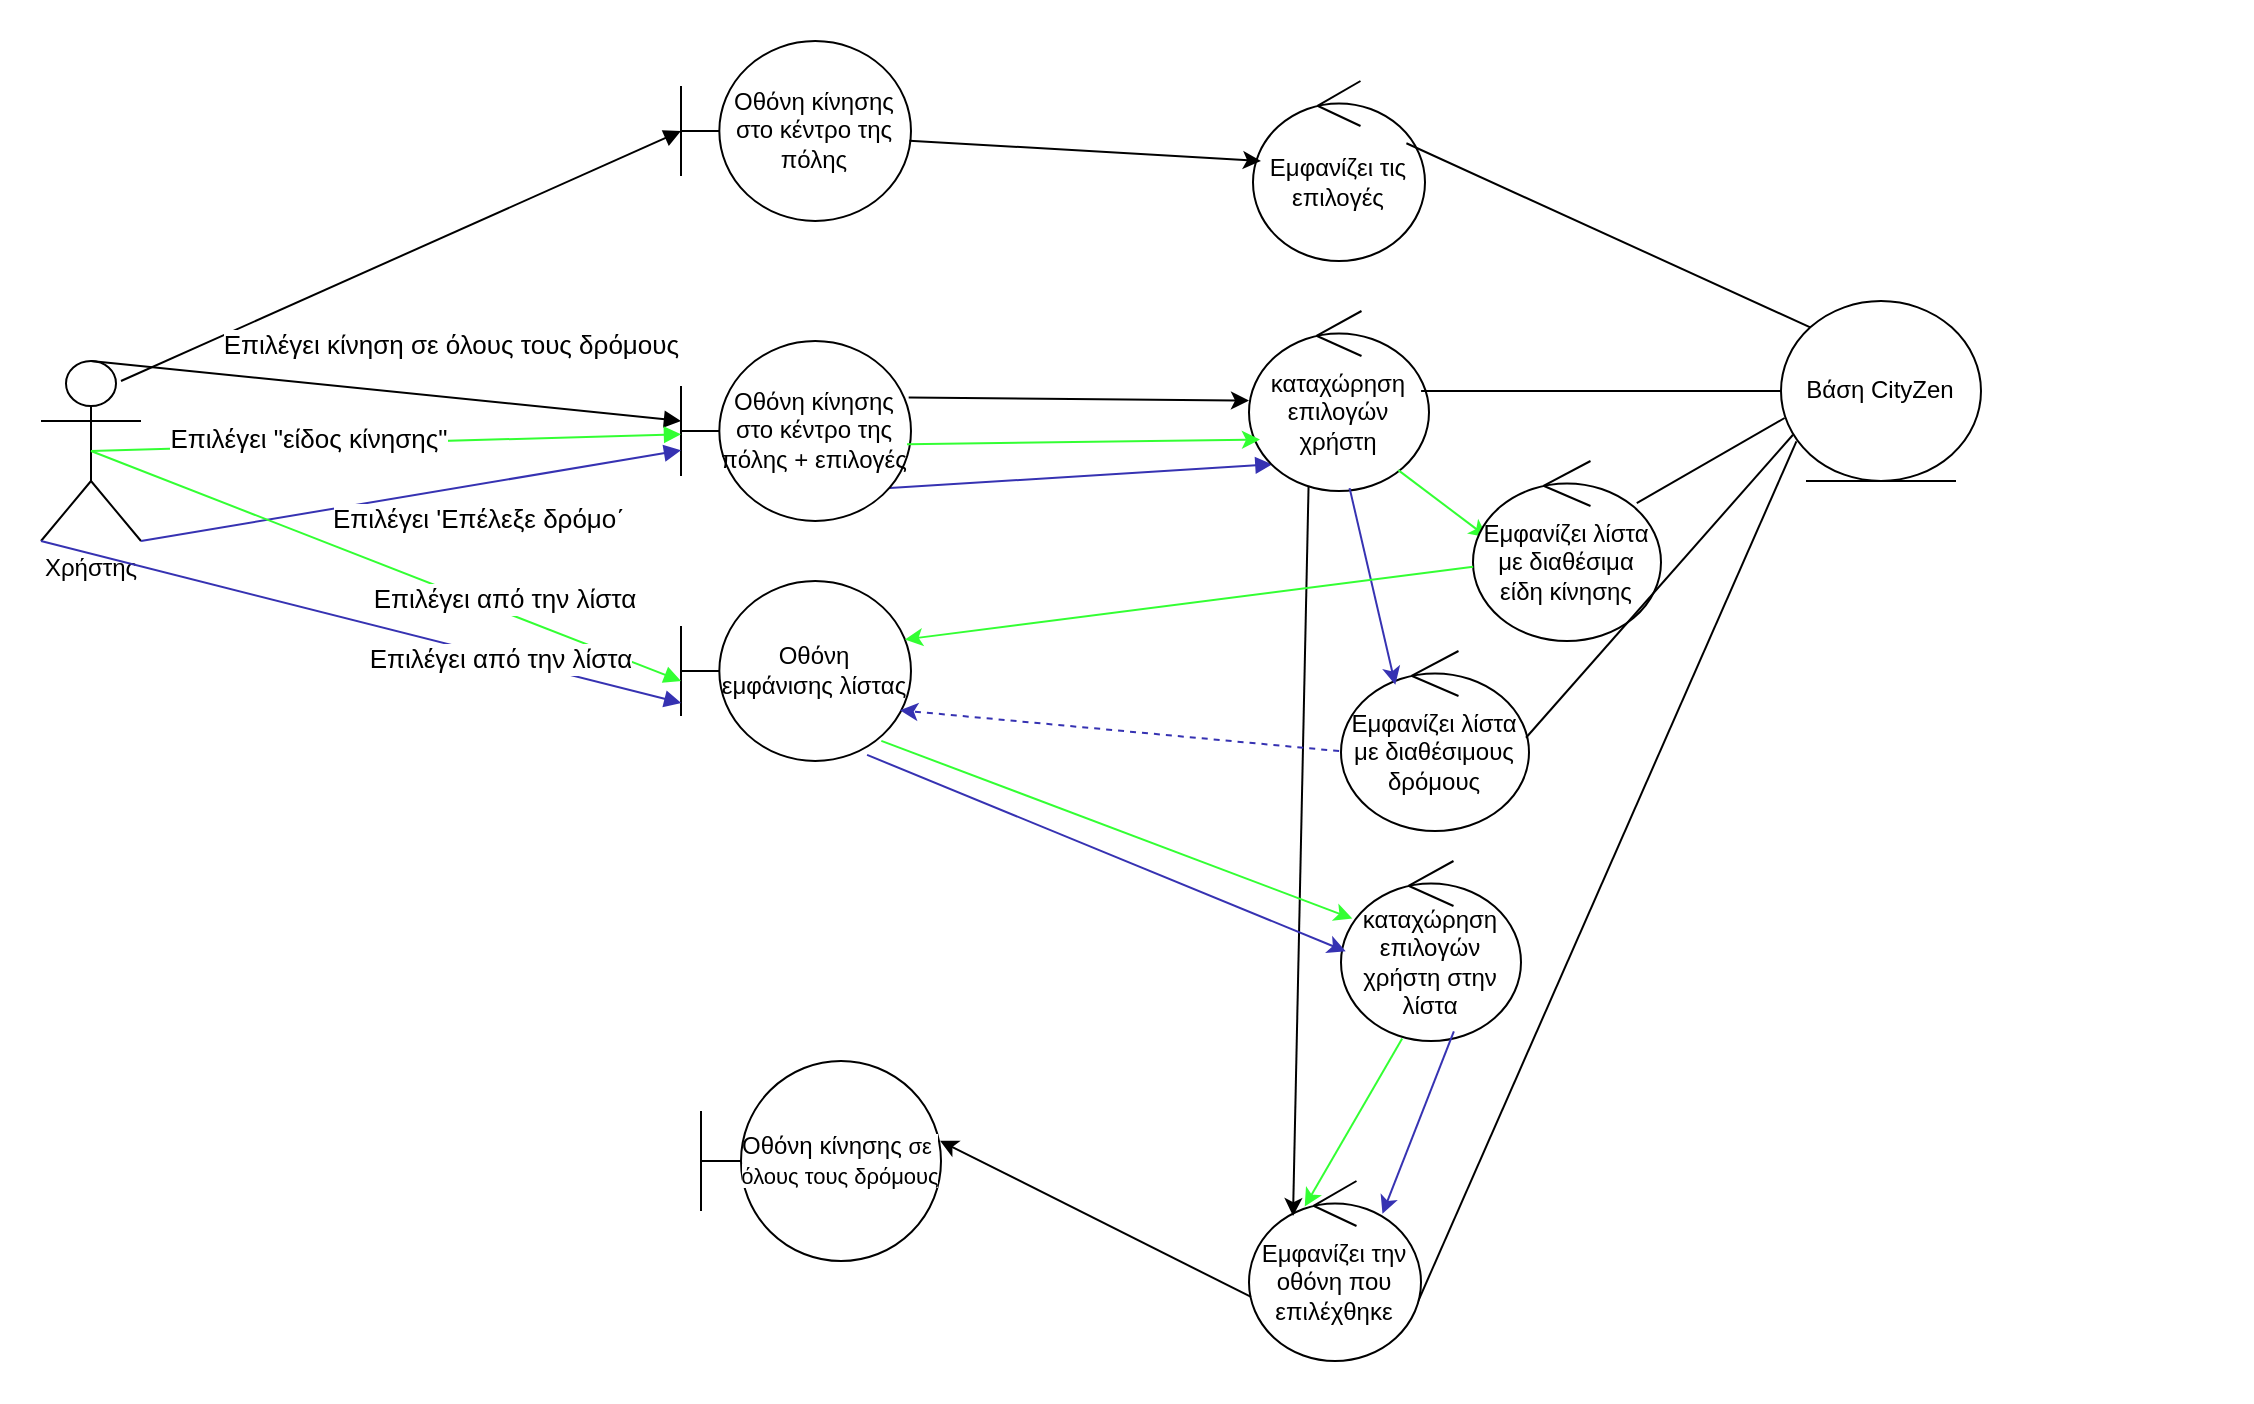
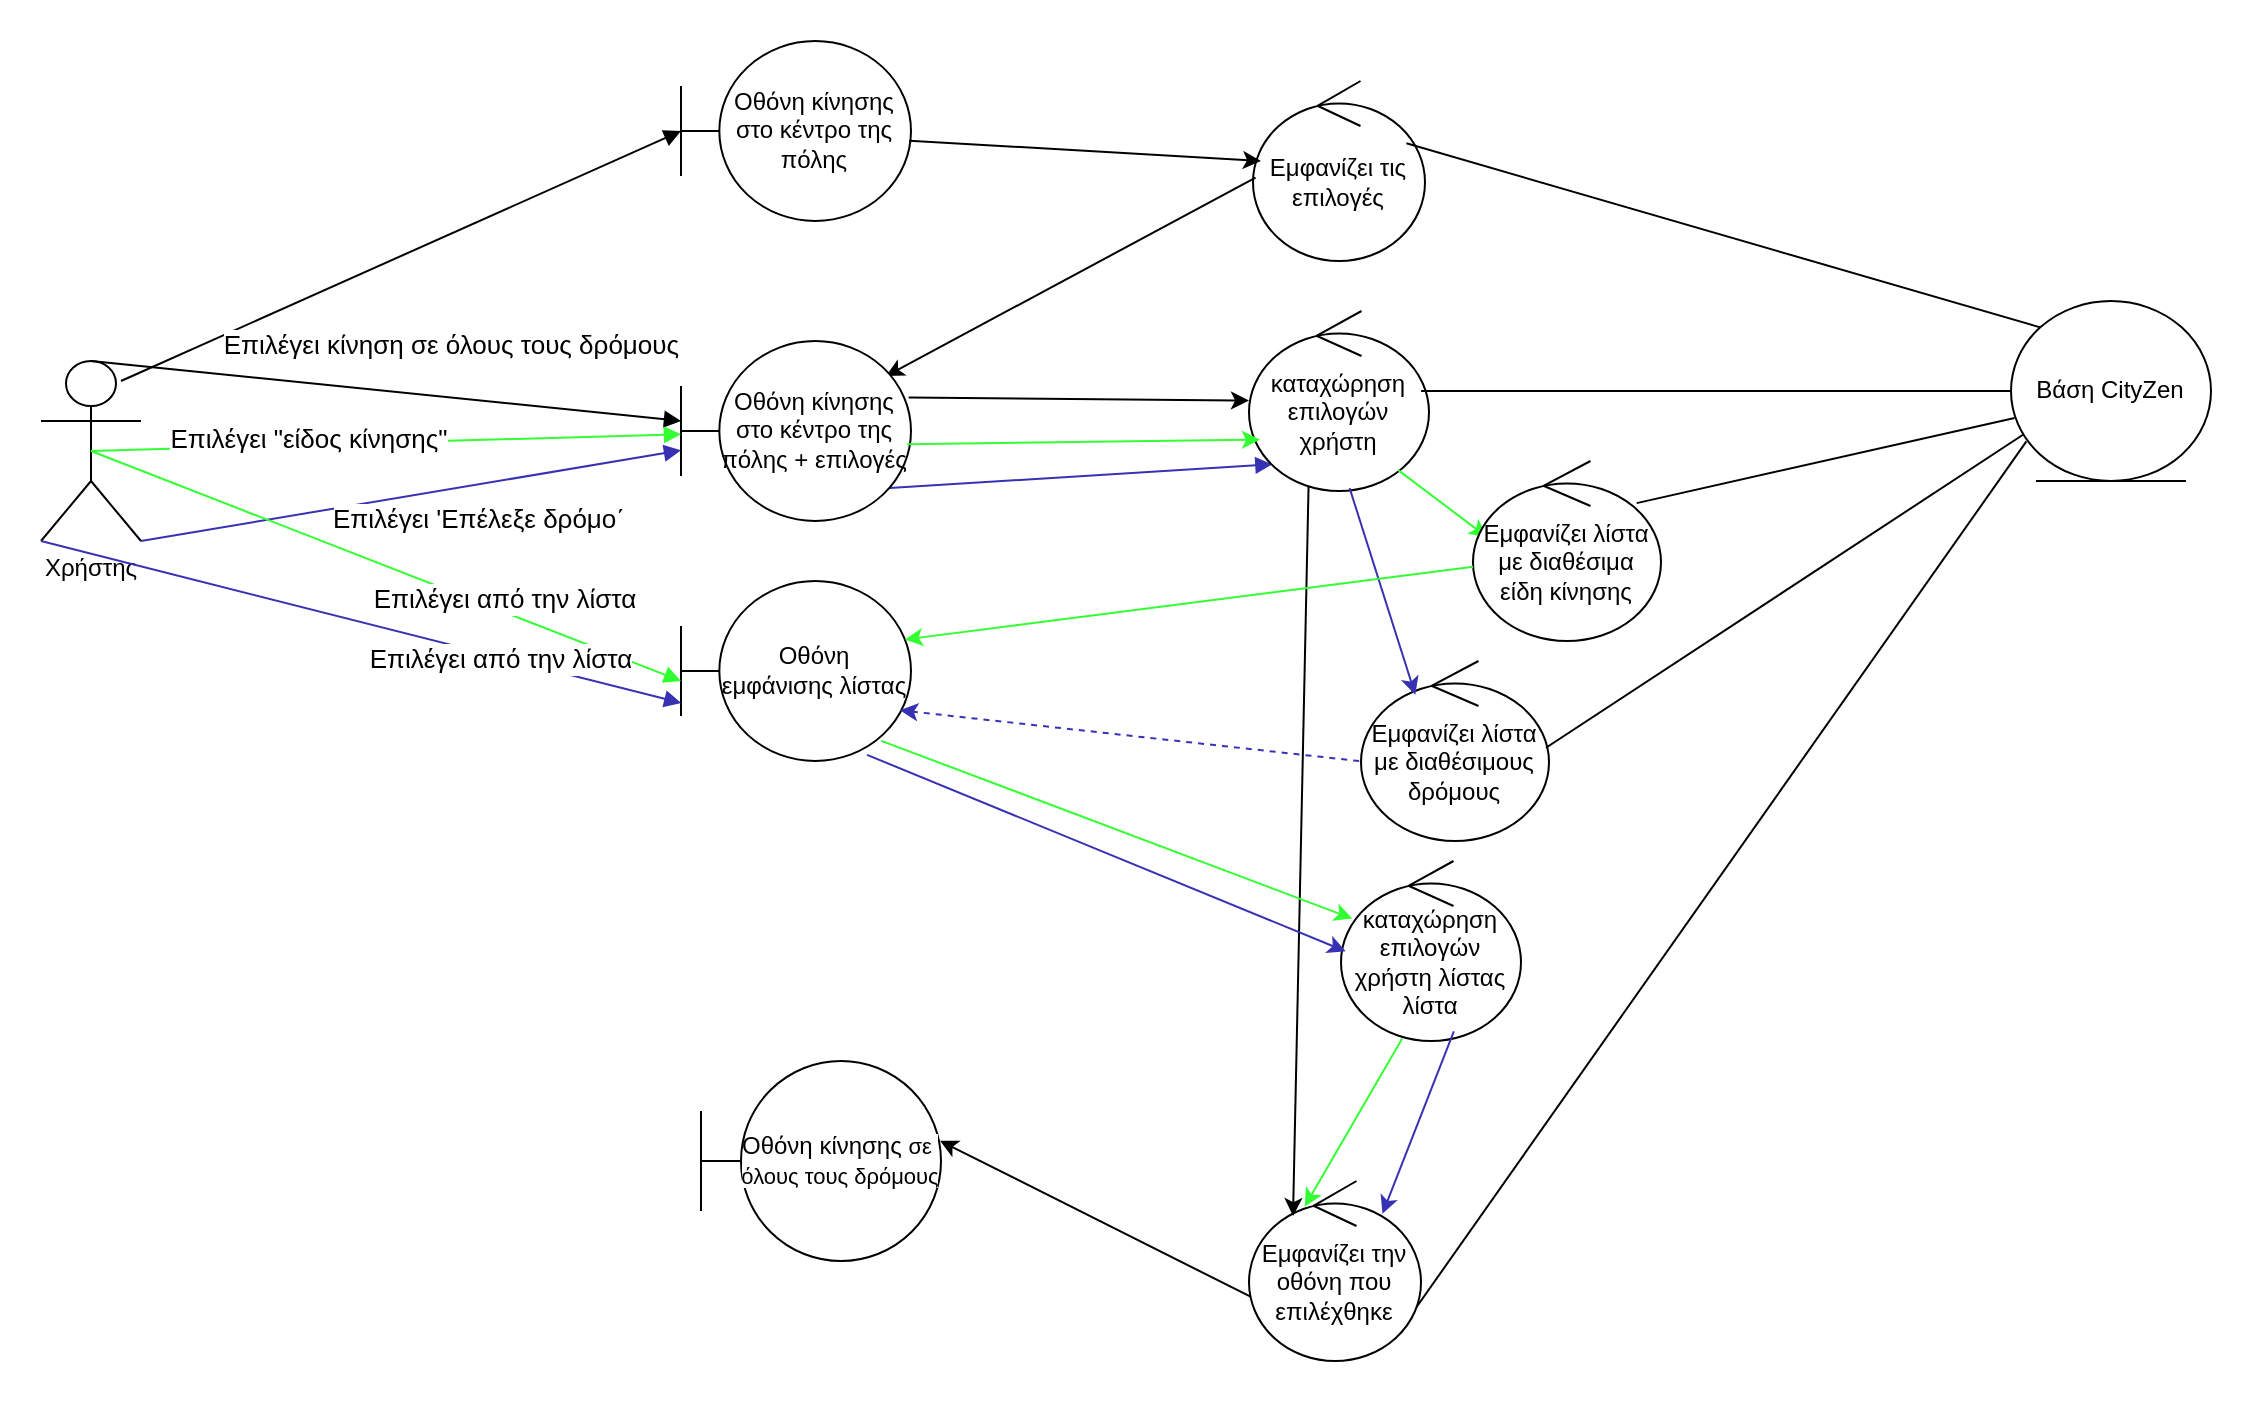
none -> (1076, 274)
(1881, 391) -> (2111, 391)
(1435, 741) -> (1455, 751)
(1431, 963) -> (1431, 963)
